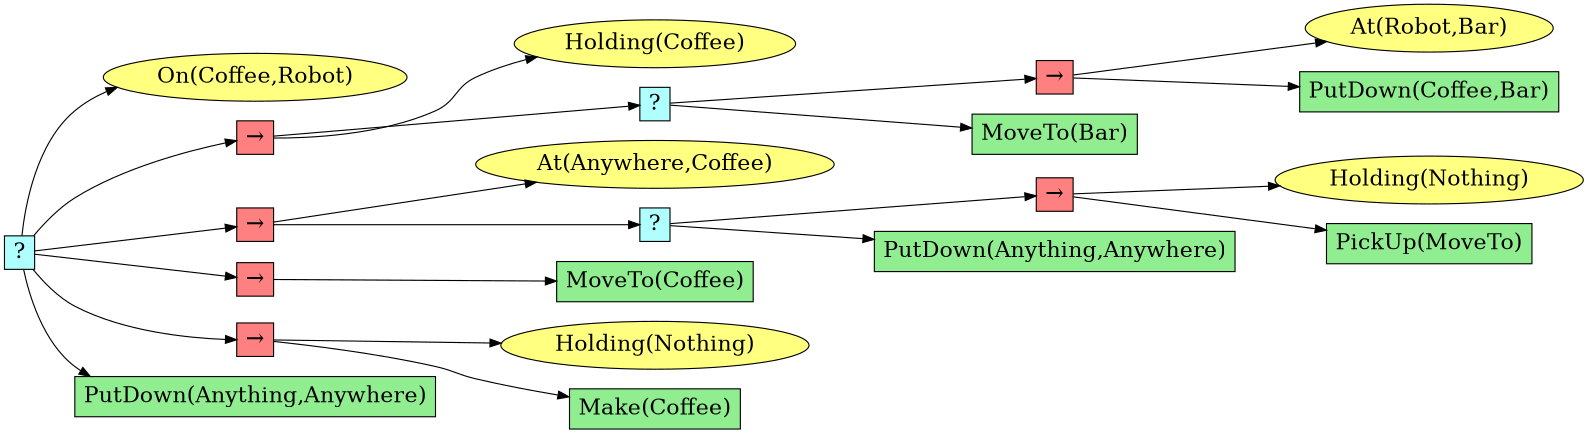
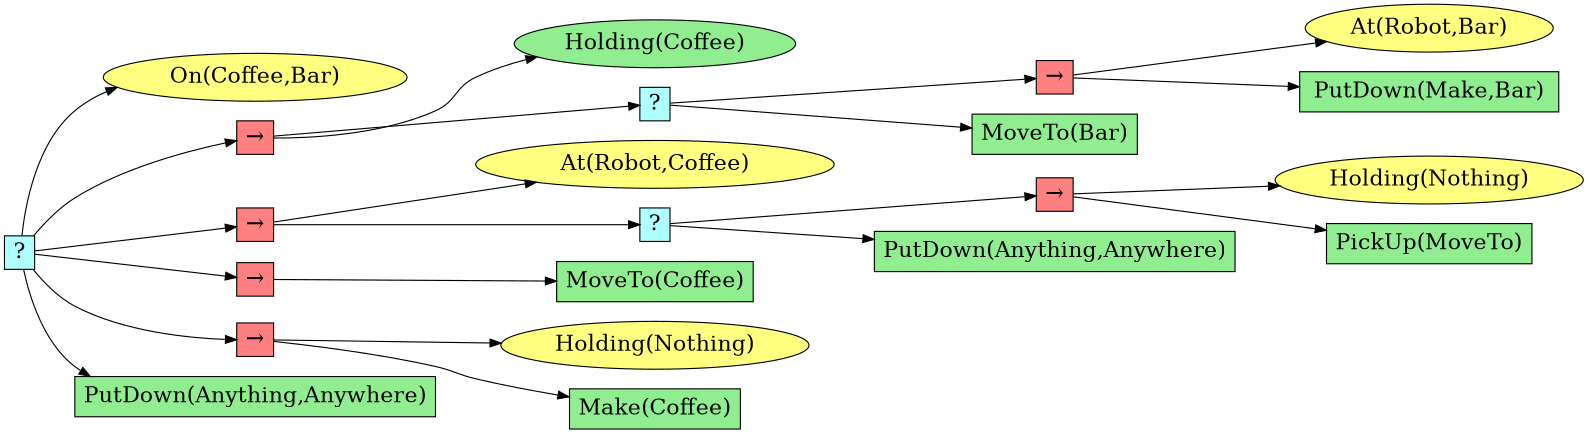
(655, 44) -> (655, 44)
(255, 77) -> (255, 77)
(1429, 92) -> (1429, 92)
(655, 164) -> (655, 164)
